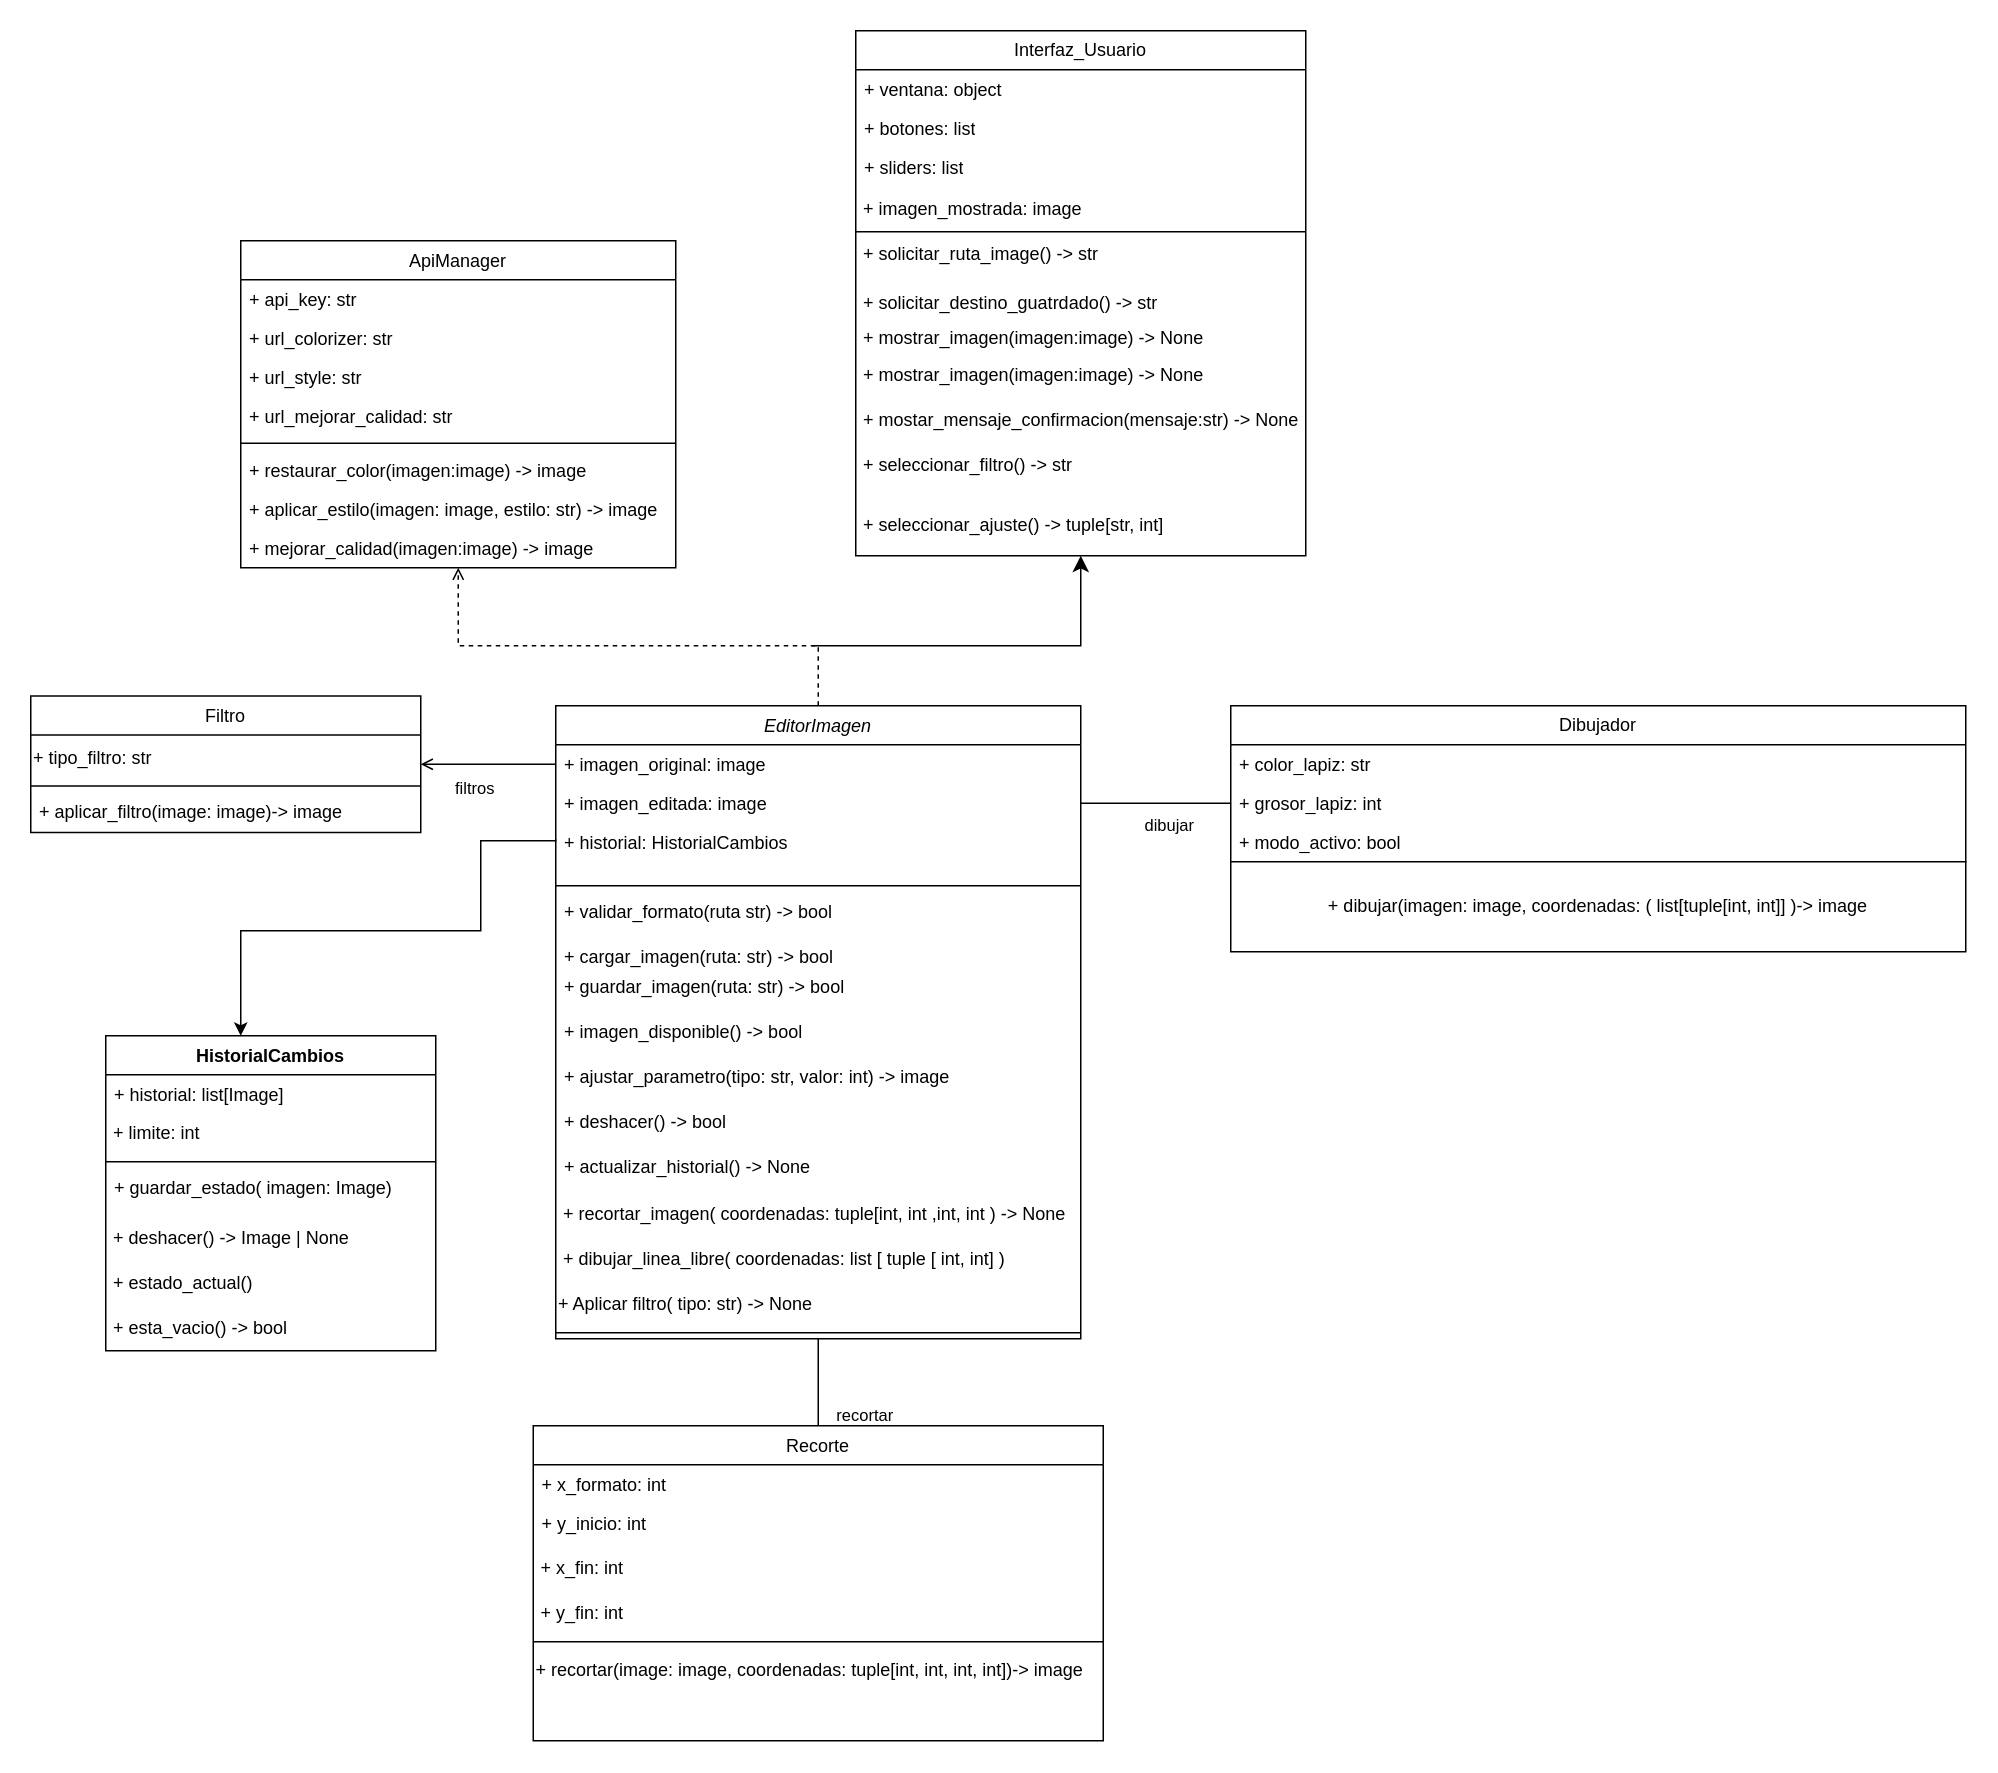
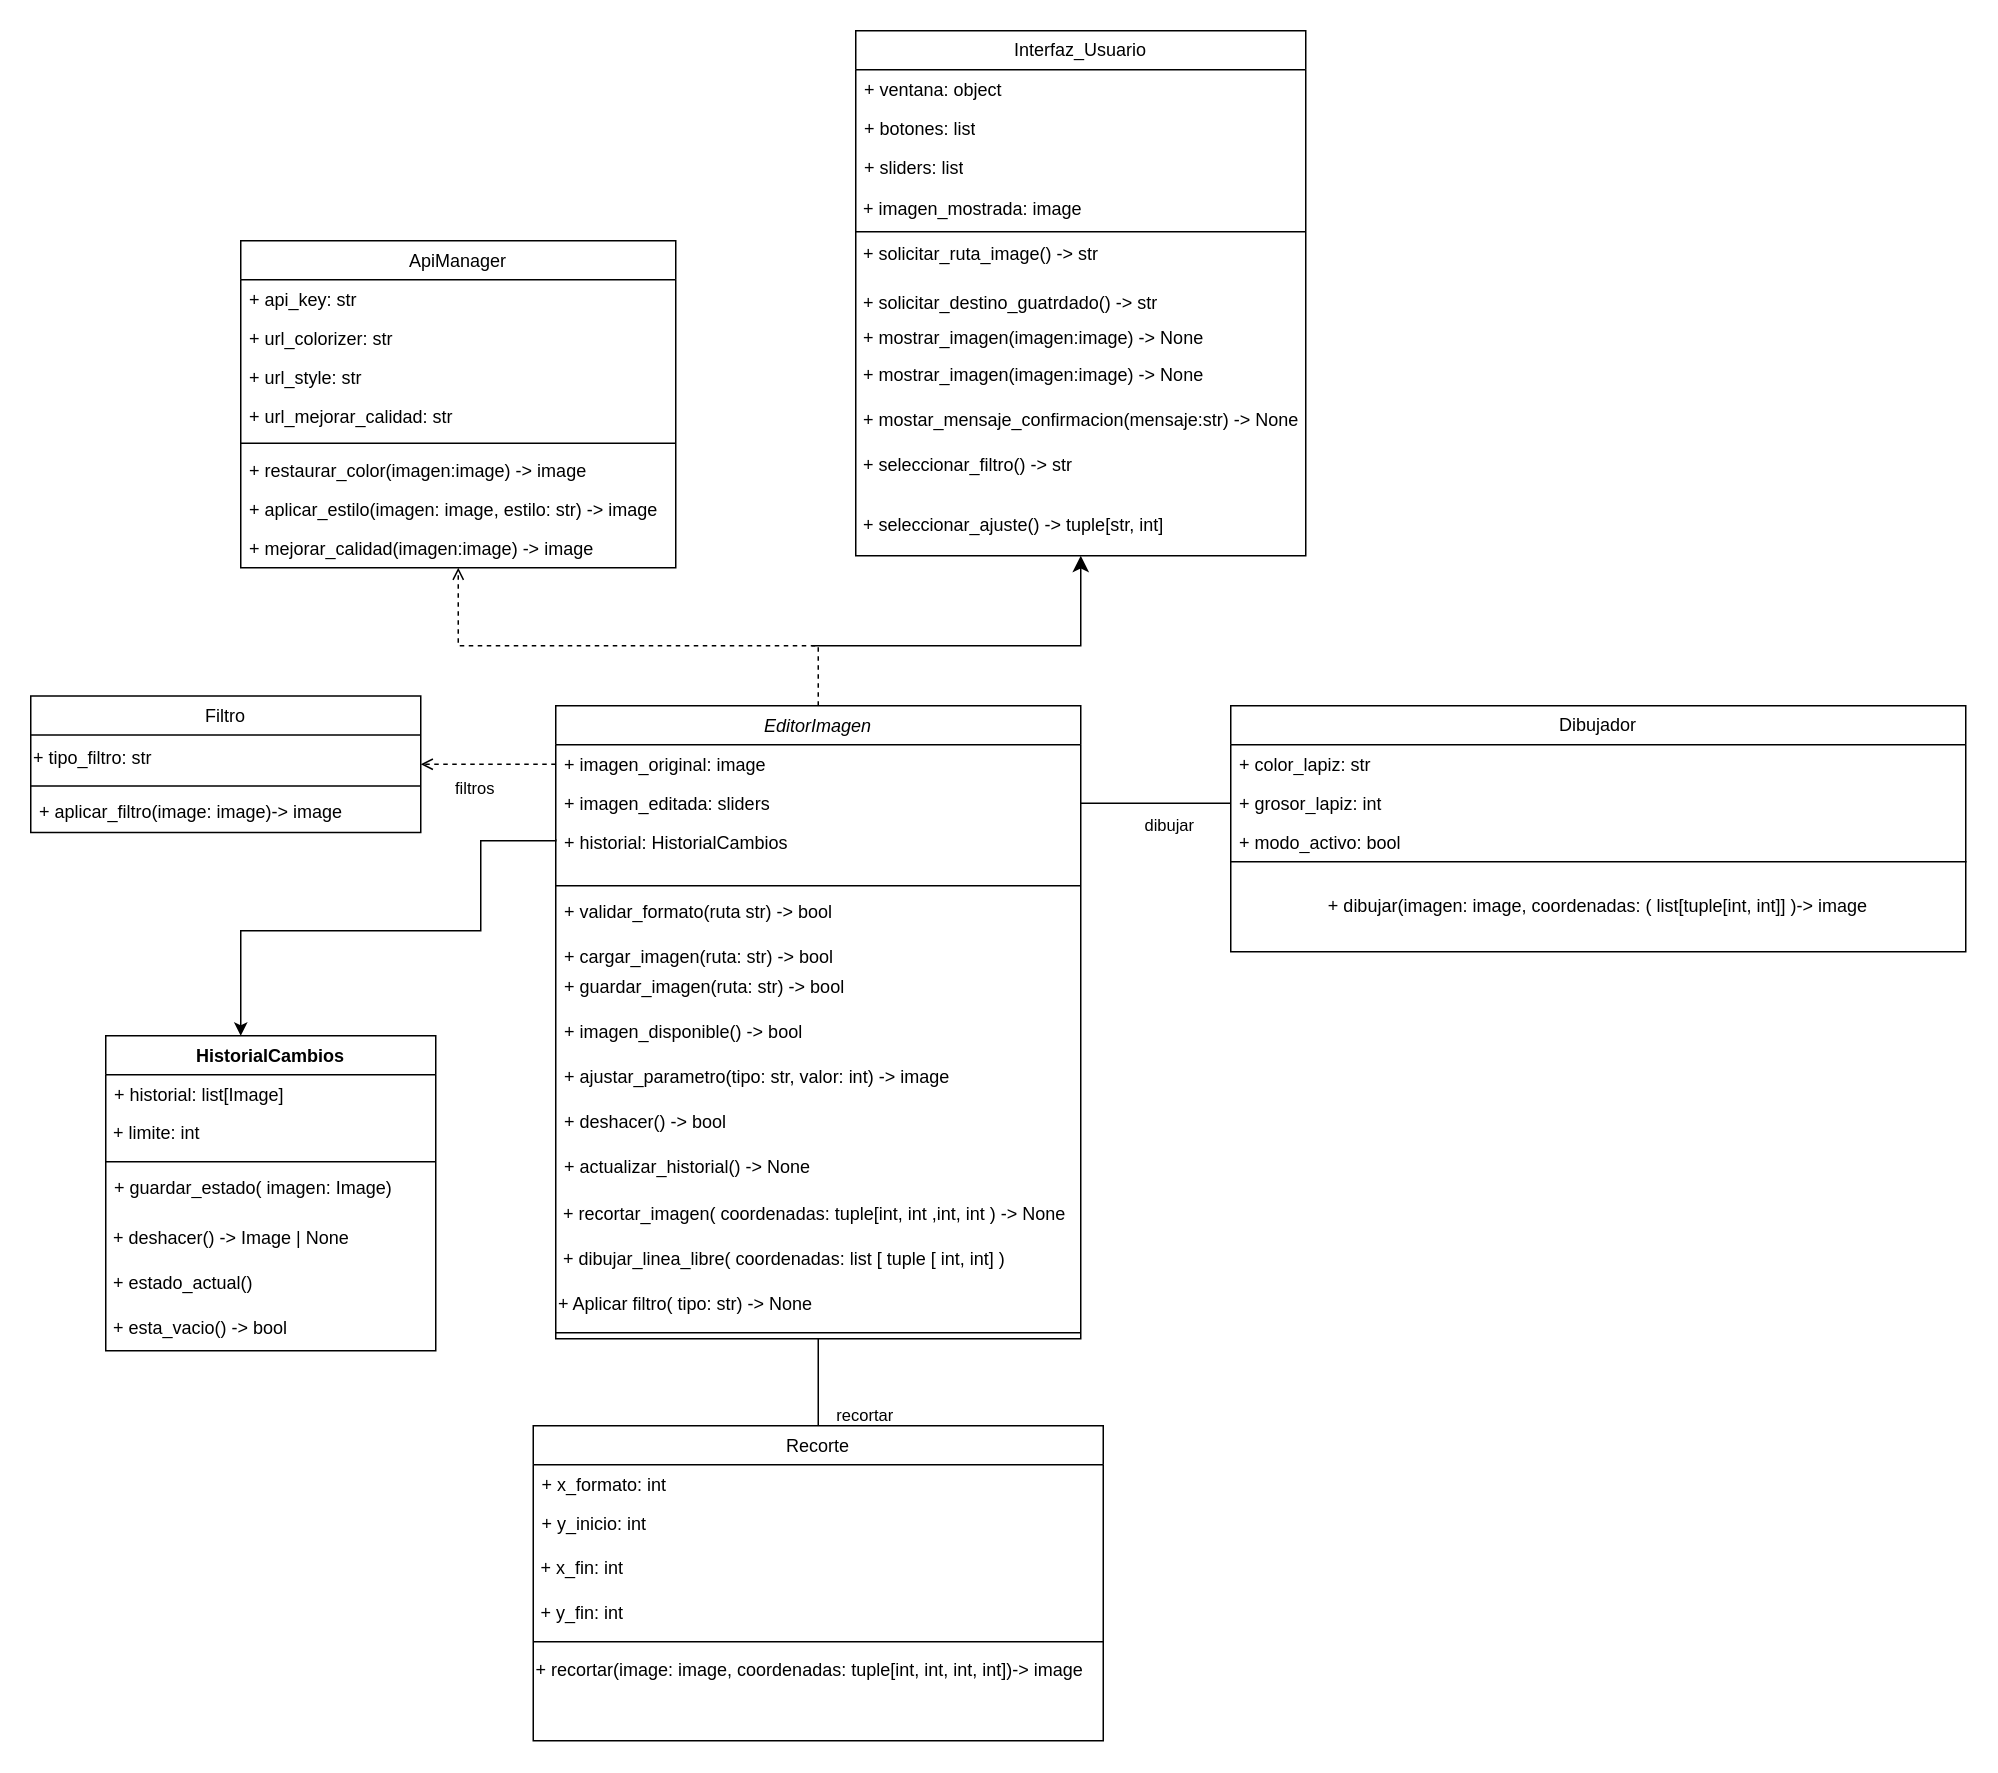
(491, 764) -> (491, 764)
(666, 804) -> (674, 804)
